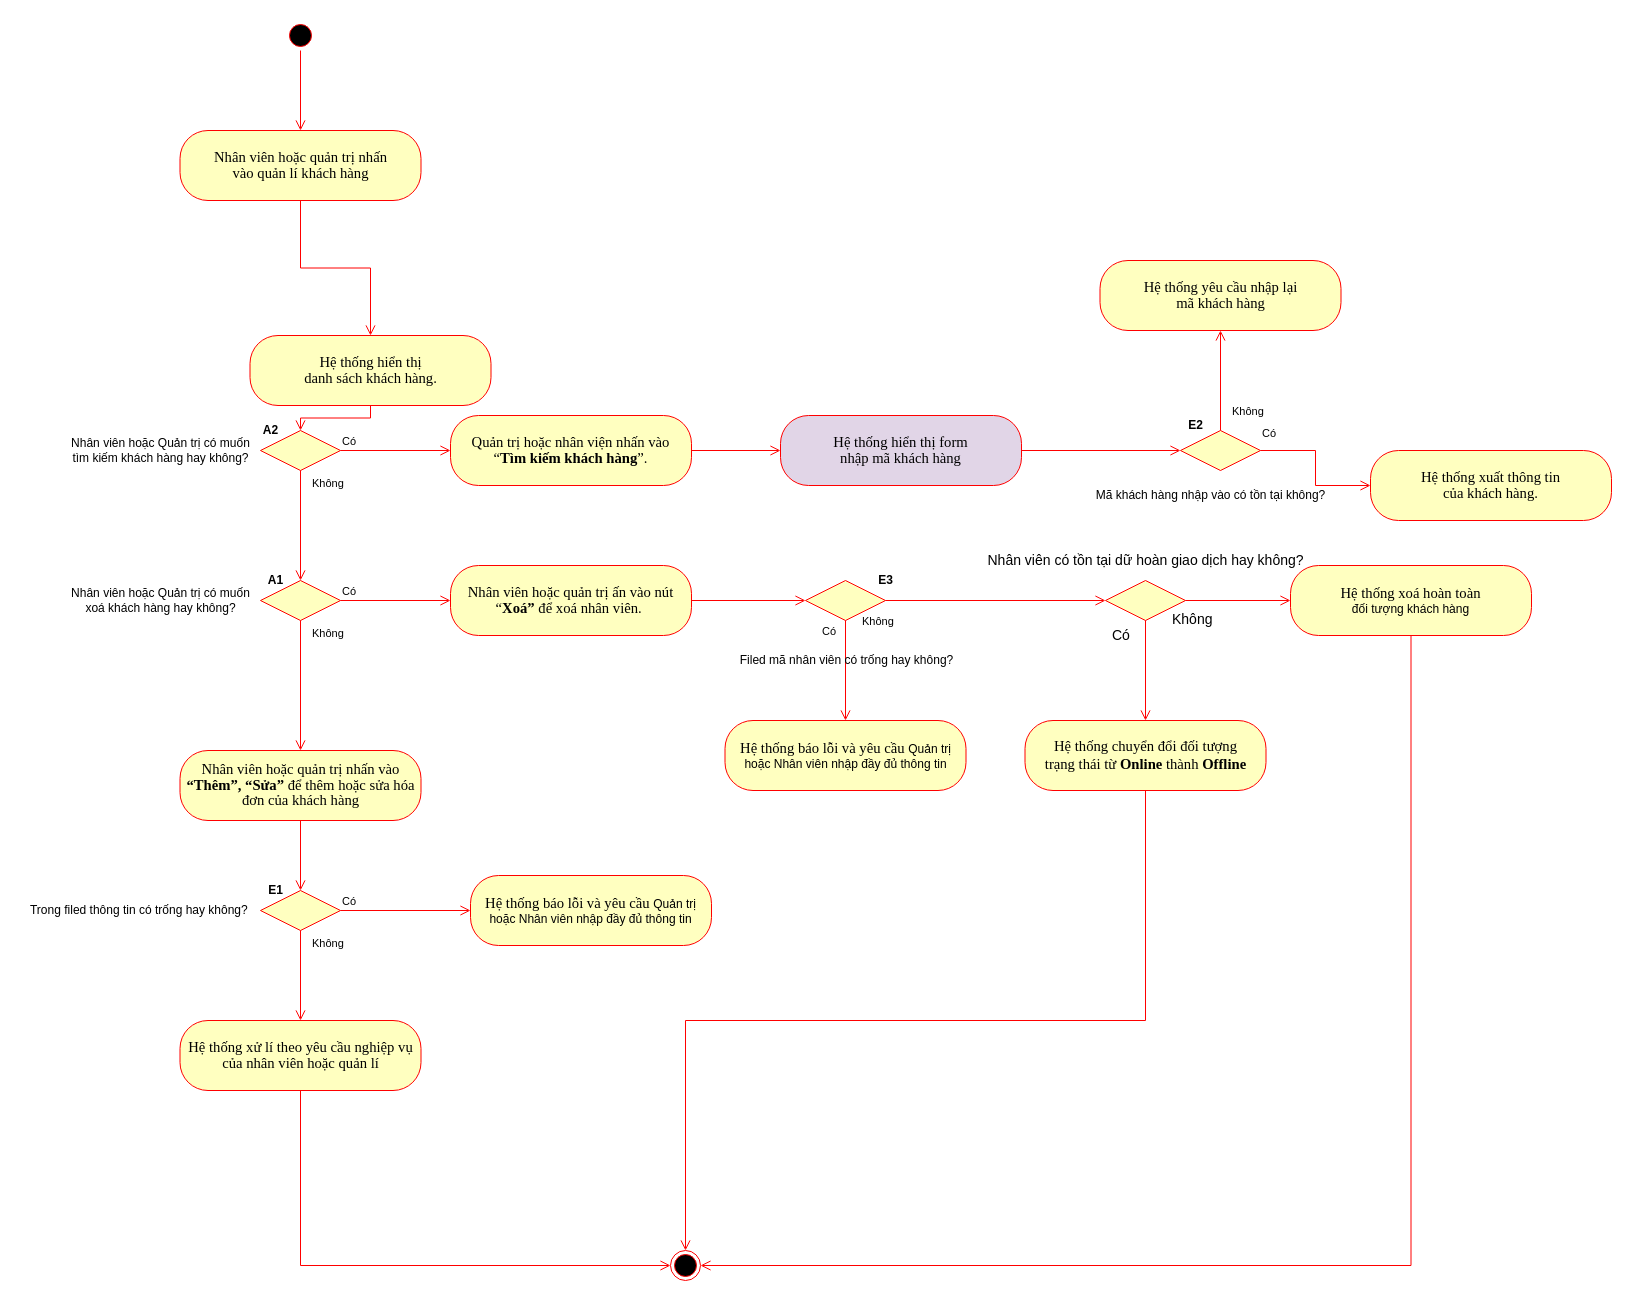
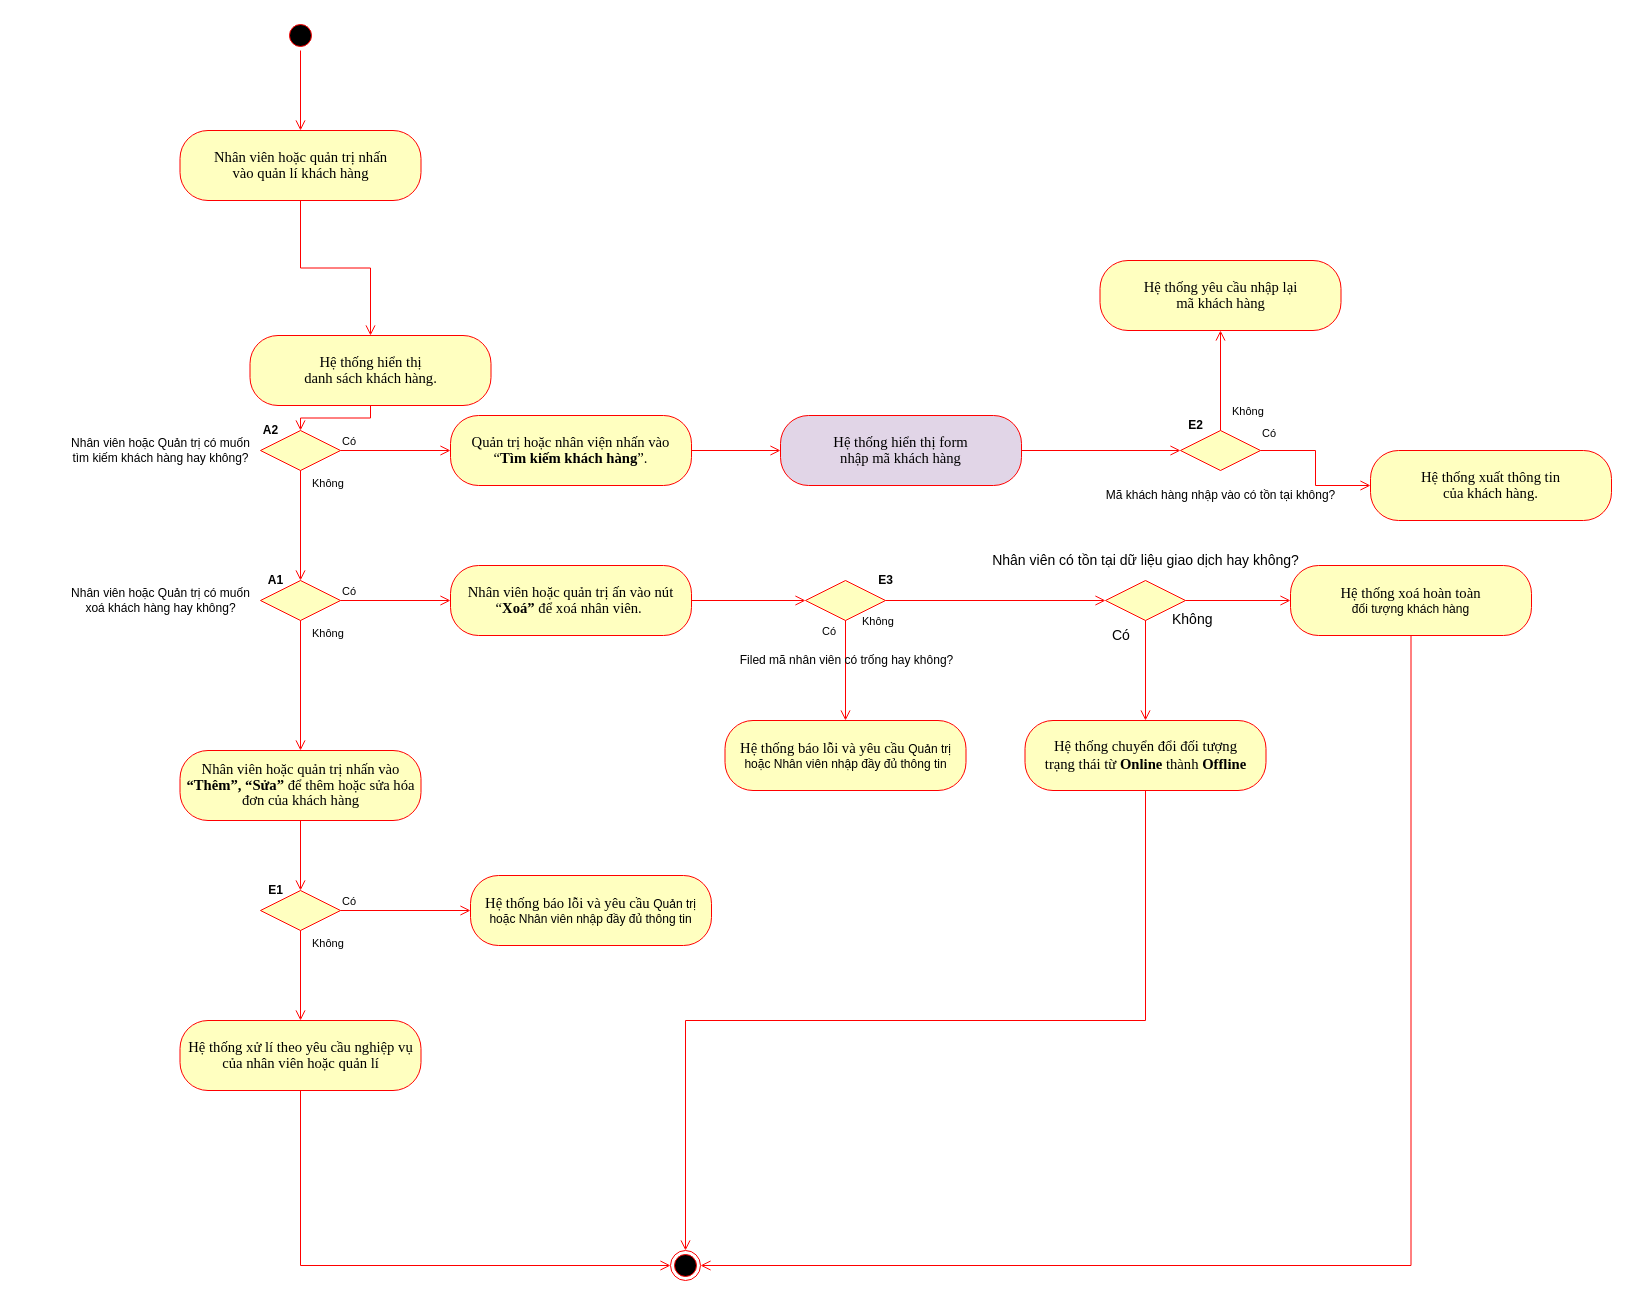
(1211, 496) -> (1221, 496)
(1146, 561) -> (1146, 561)
(141, 911) -> none
